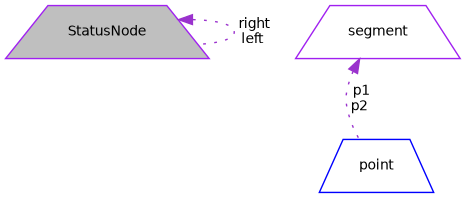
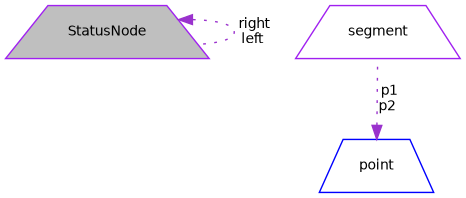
(347, 106) -> (377, 92)
